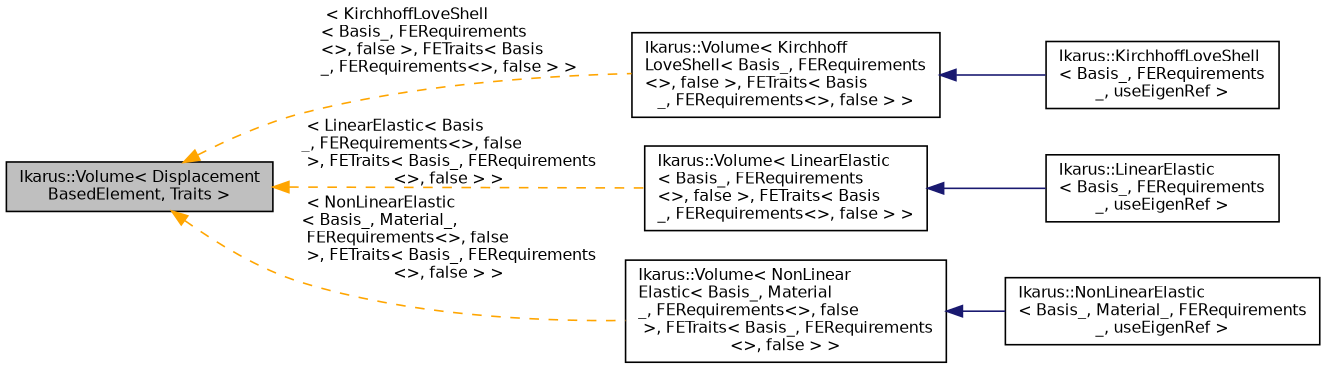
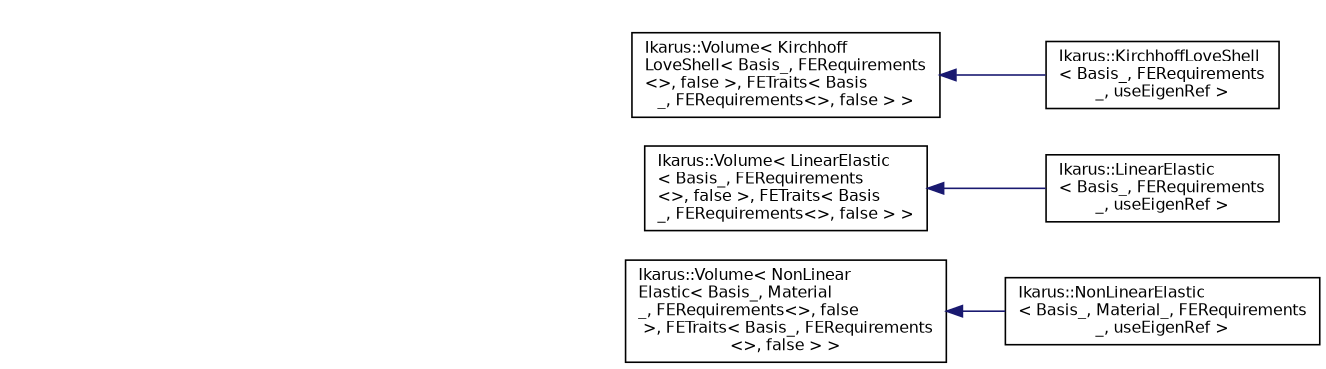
(140, 187) -> none
